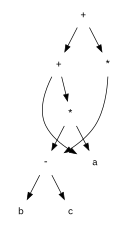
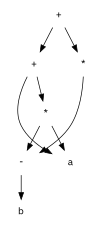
(70, 212) -> none
